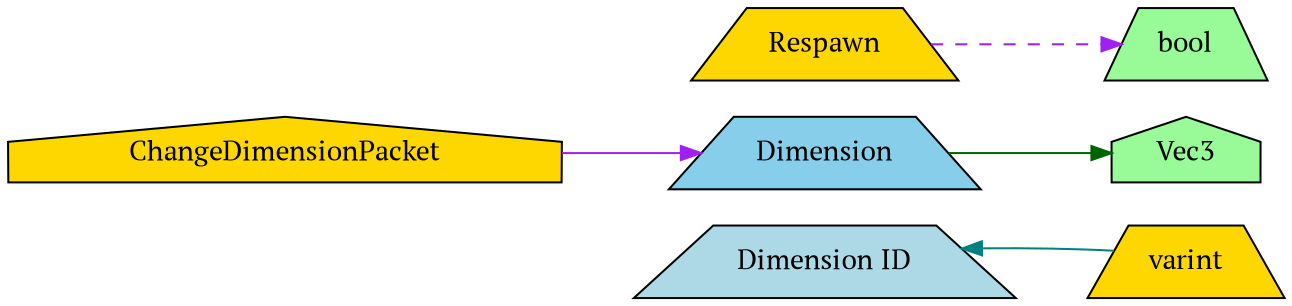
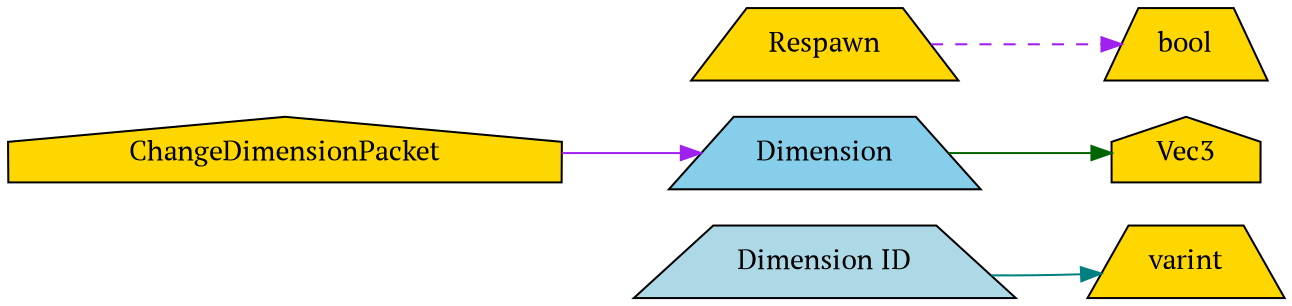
(1186, 44) -> (1186, 44)
(1186, 153) -> (1186, 153)
(1048, 249) -> (1036, 275)
